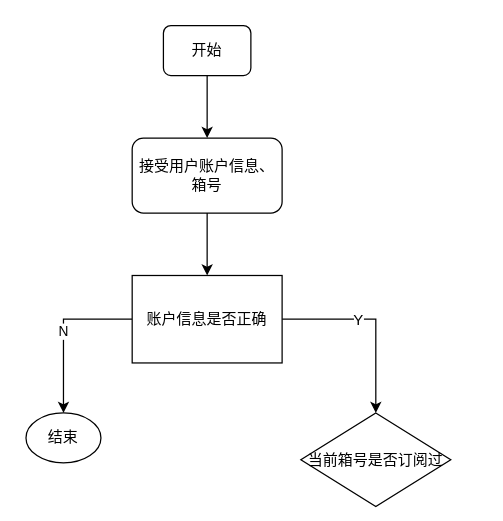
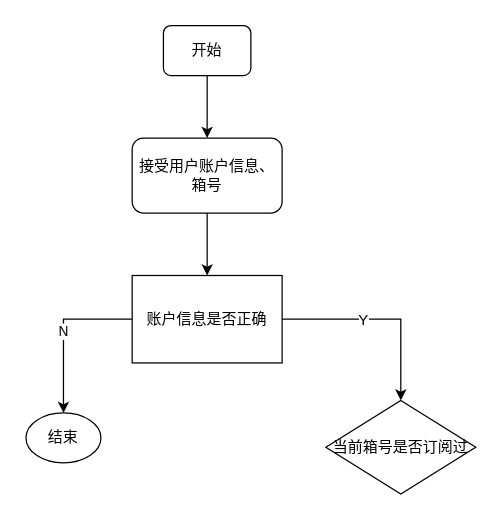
(376, 460) -> (401, 448)
